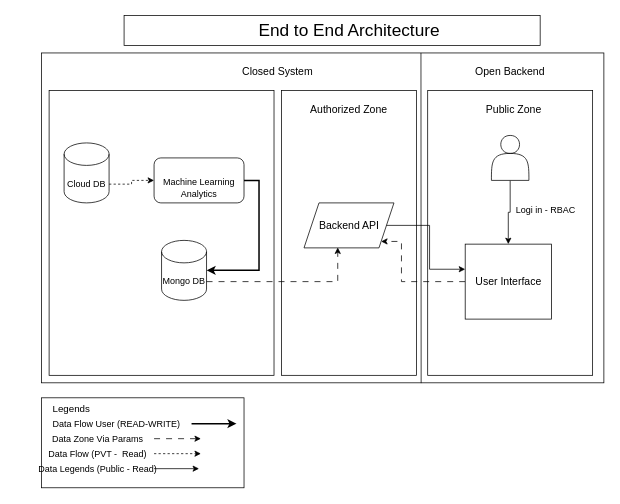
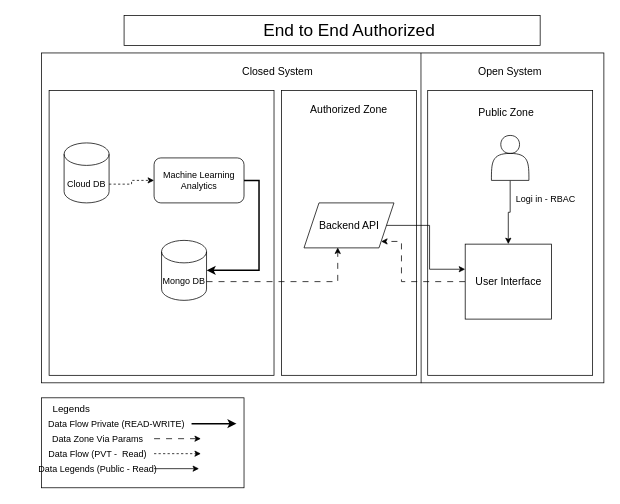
(350, 30) -> (350, 30)
(510, 72) -> (510, 72)
(514, 109) -> (507, 113)
(199, 188) -> (199, 180)
(546, 210) -> (546, 199)
(117, 424) -> (117, 424)
